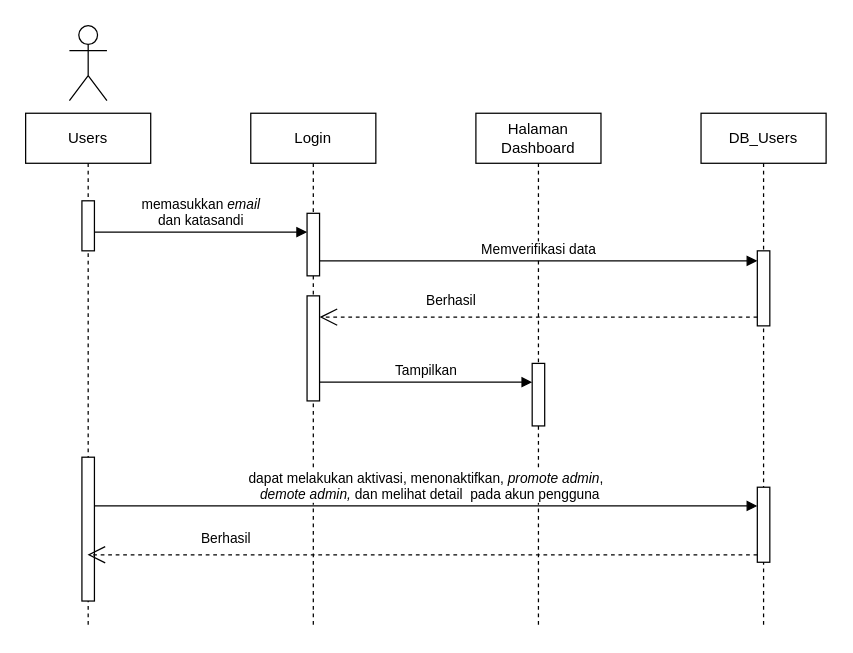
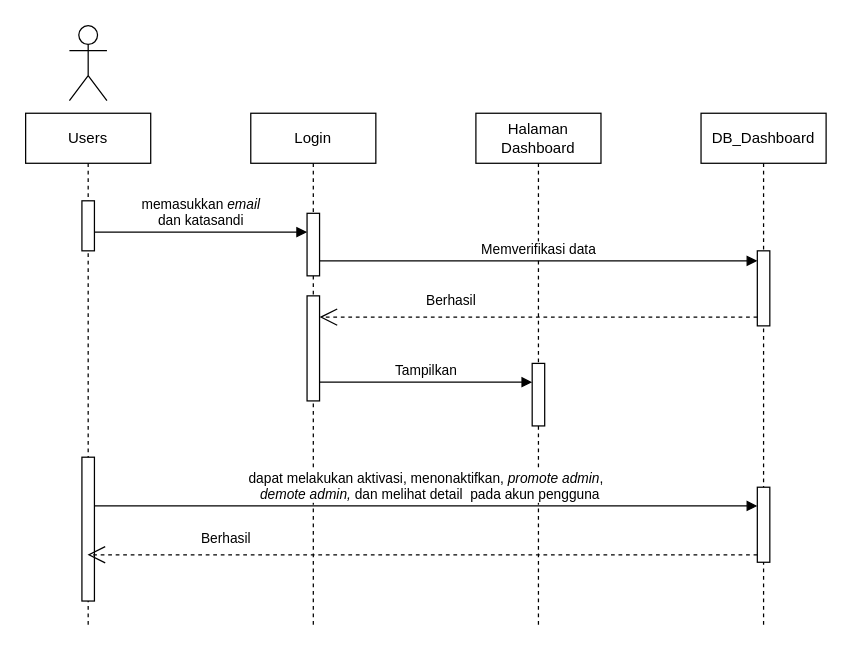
(763, 138) -> (763, 138)
